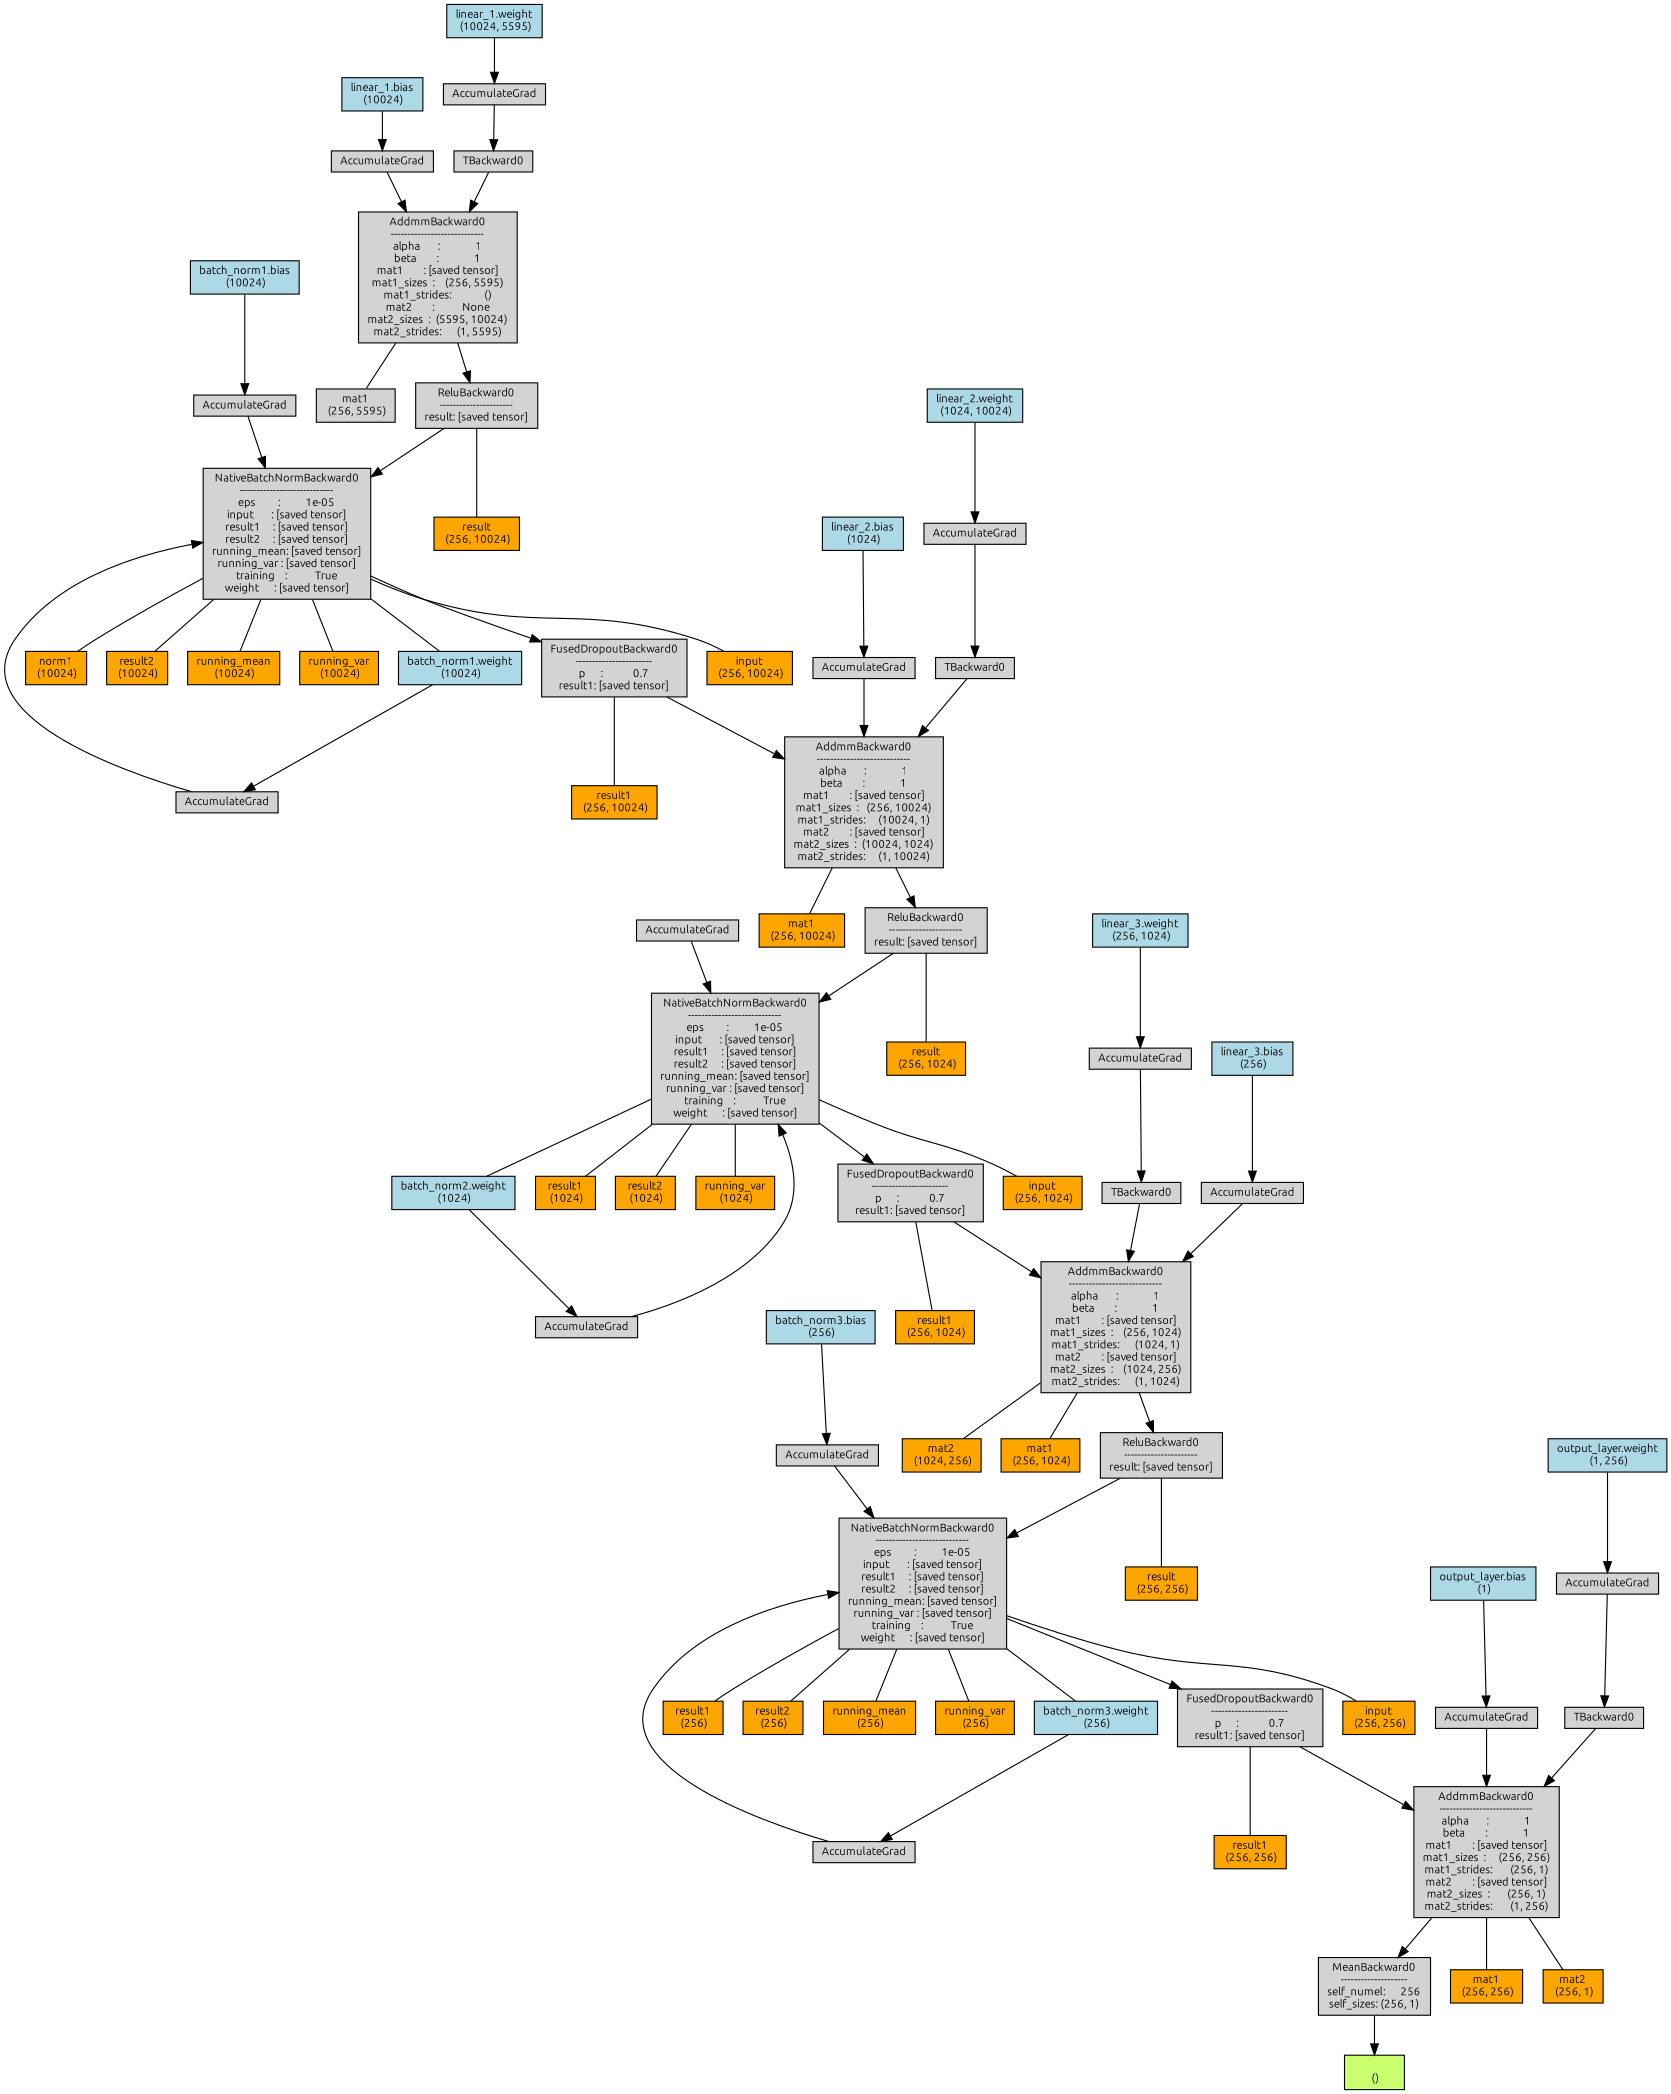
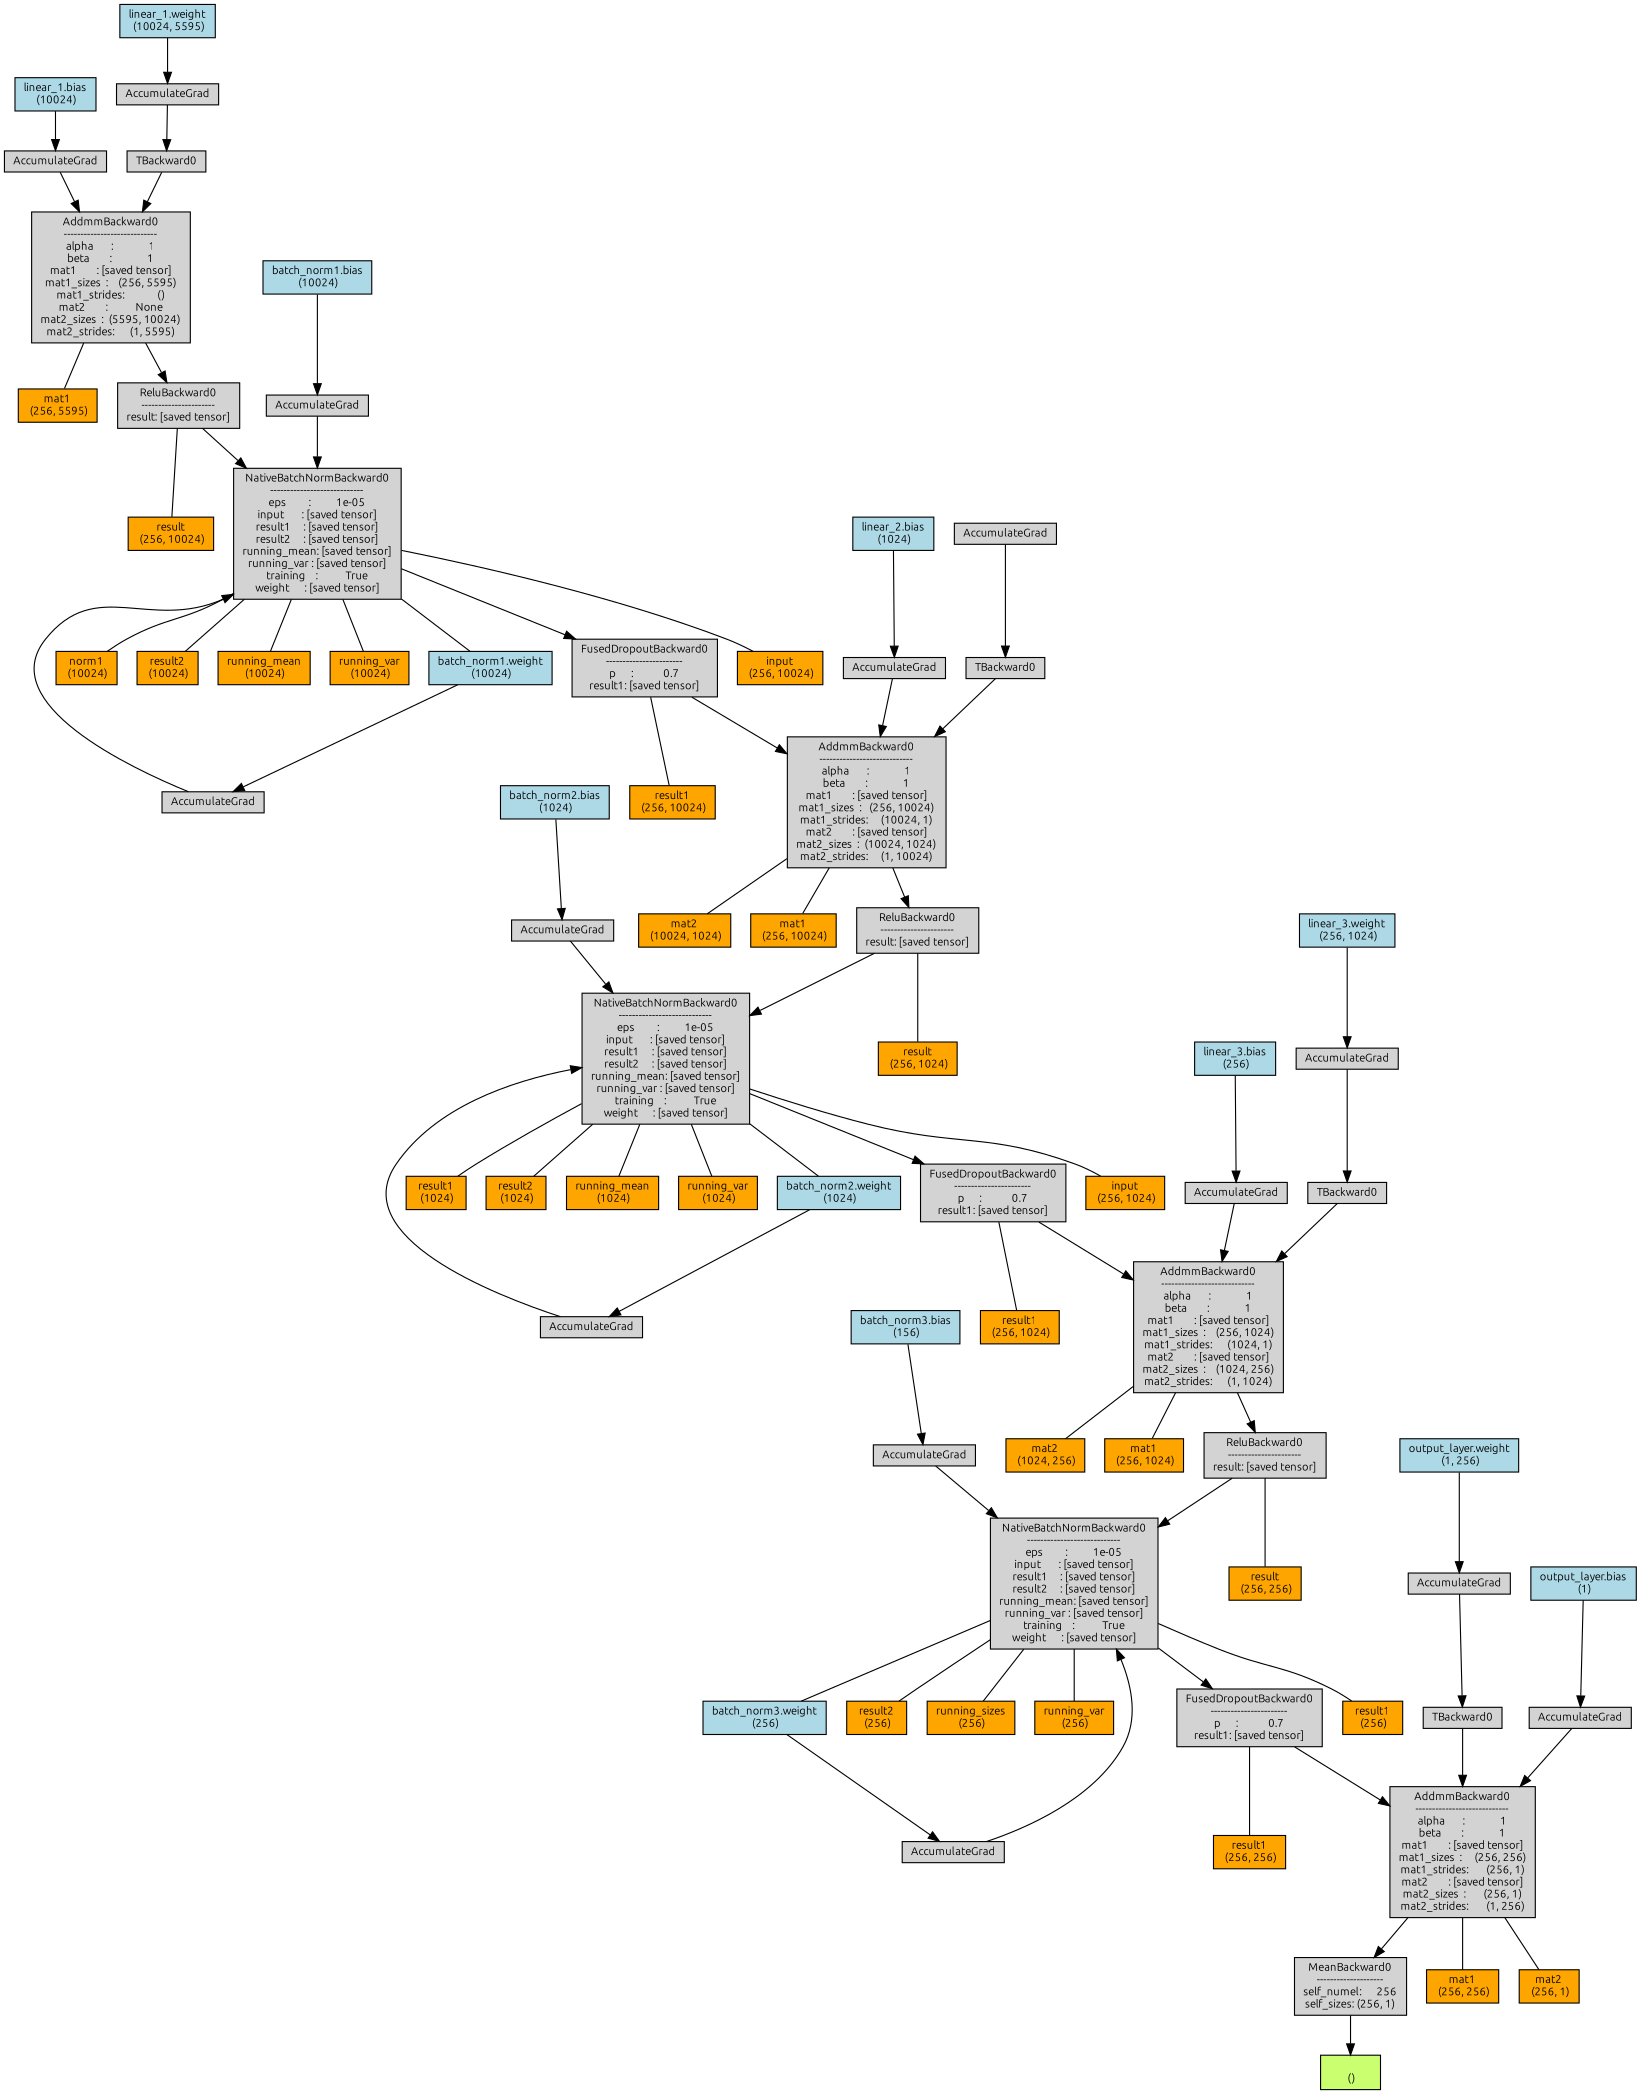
(356, 406) -> (58, 406)
(975, 406) -> none
none -> (555, 802)
none -> (685, 931)
none -> (613, 1193)
(821, 1327) -> (906, 1327)
(870, 1718) -> (971, 1718)
(1379, 1718) -> none
